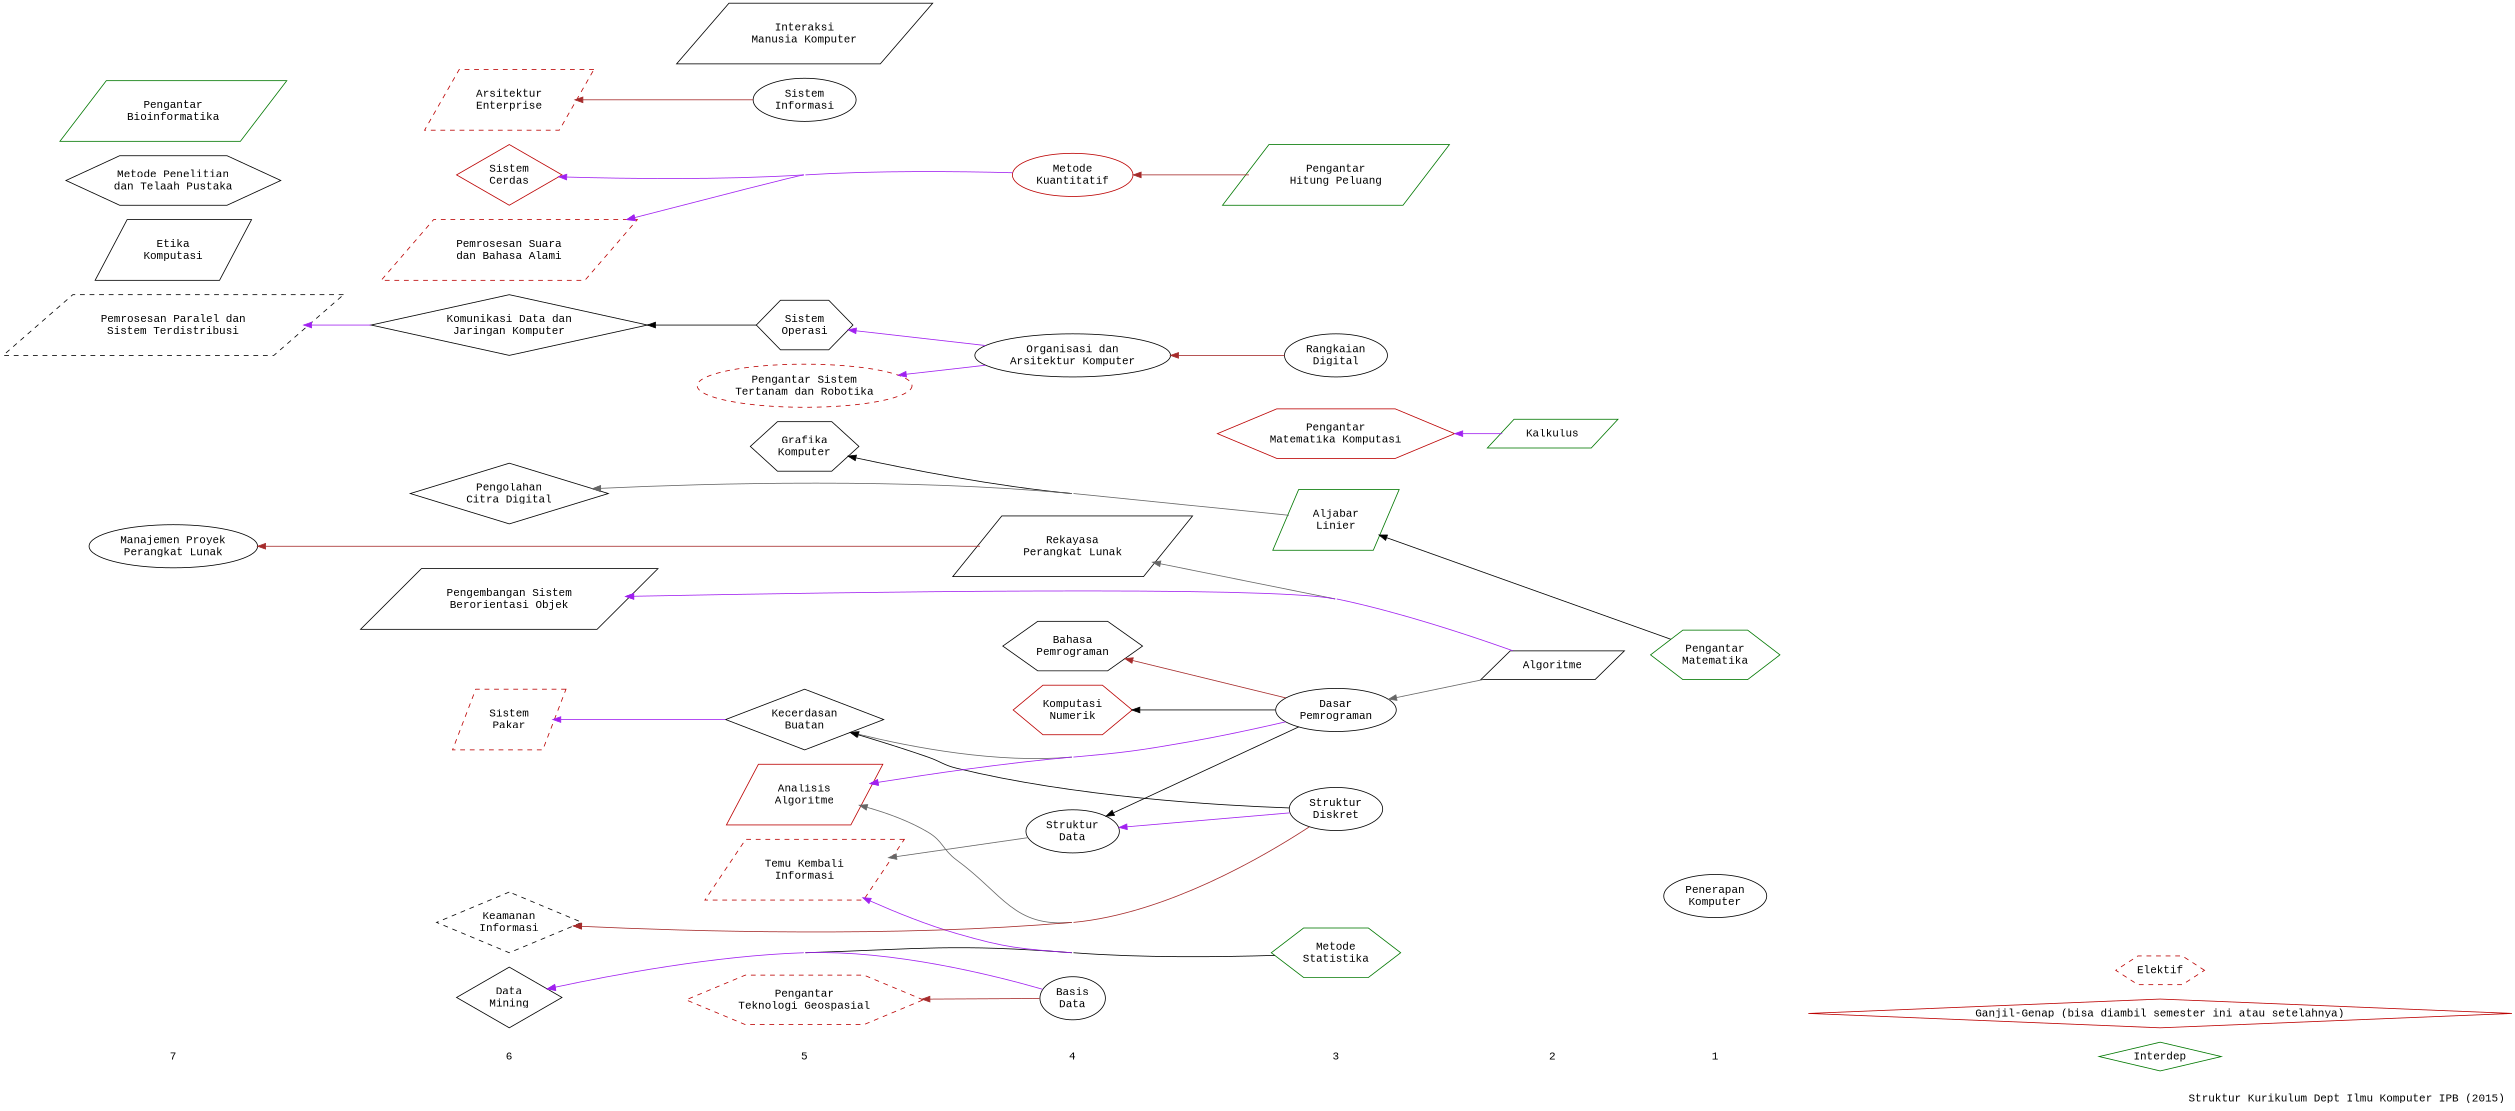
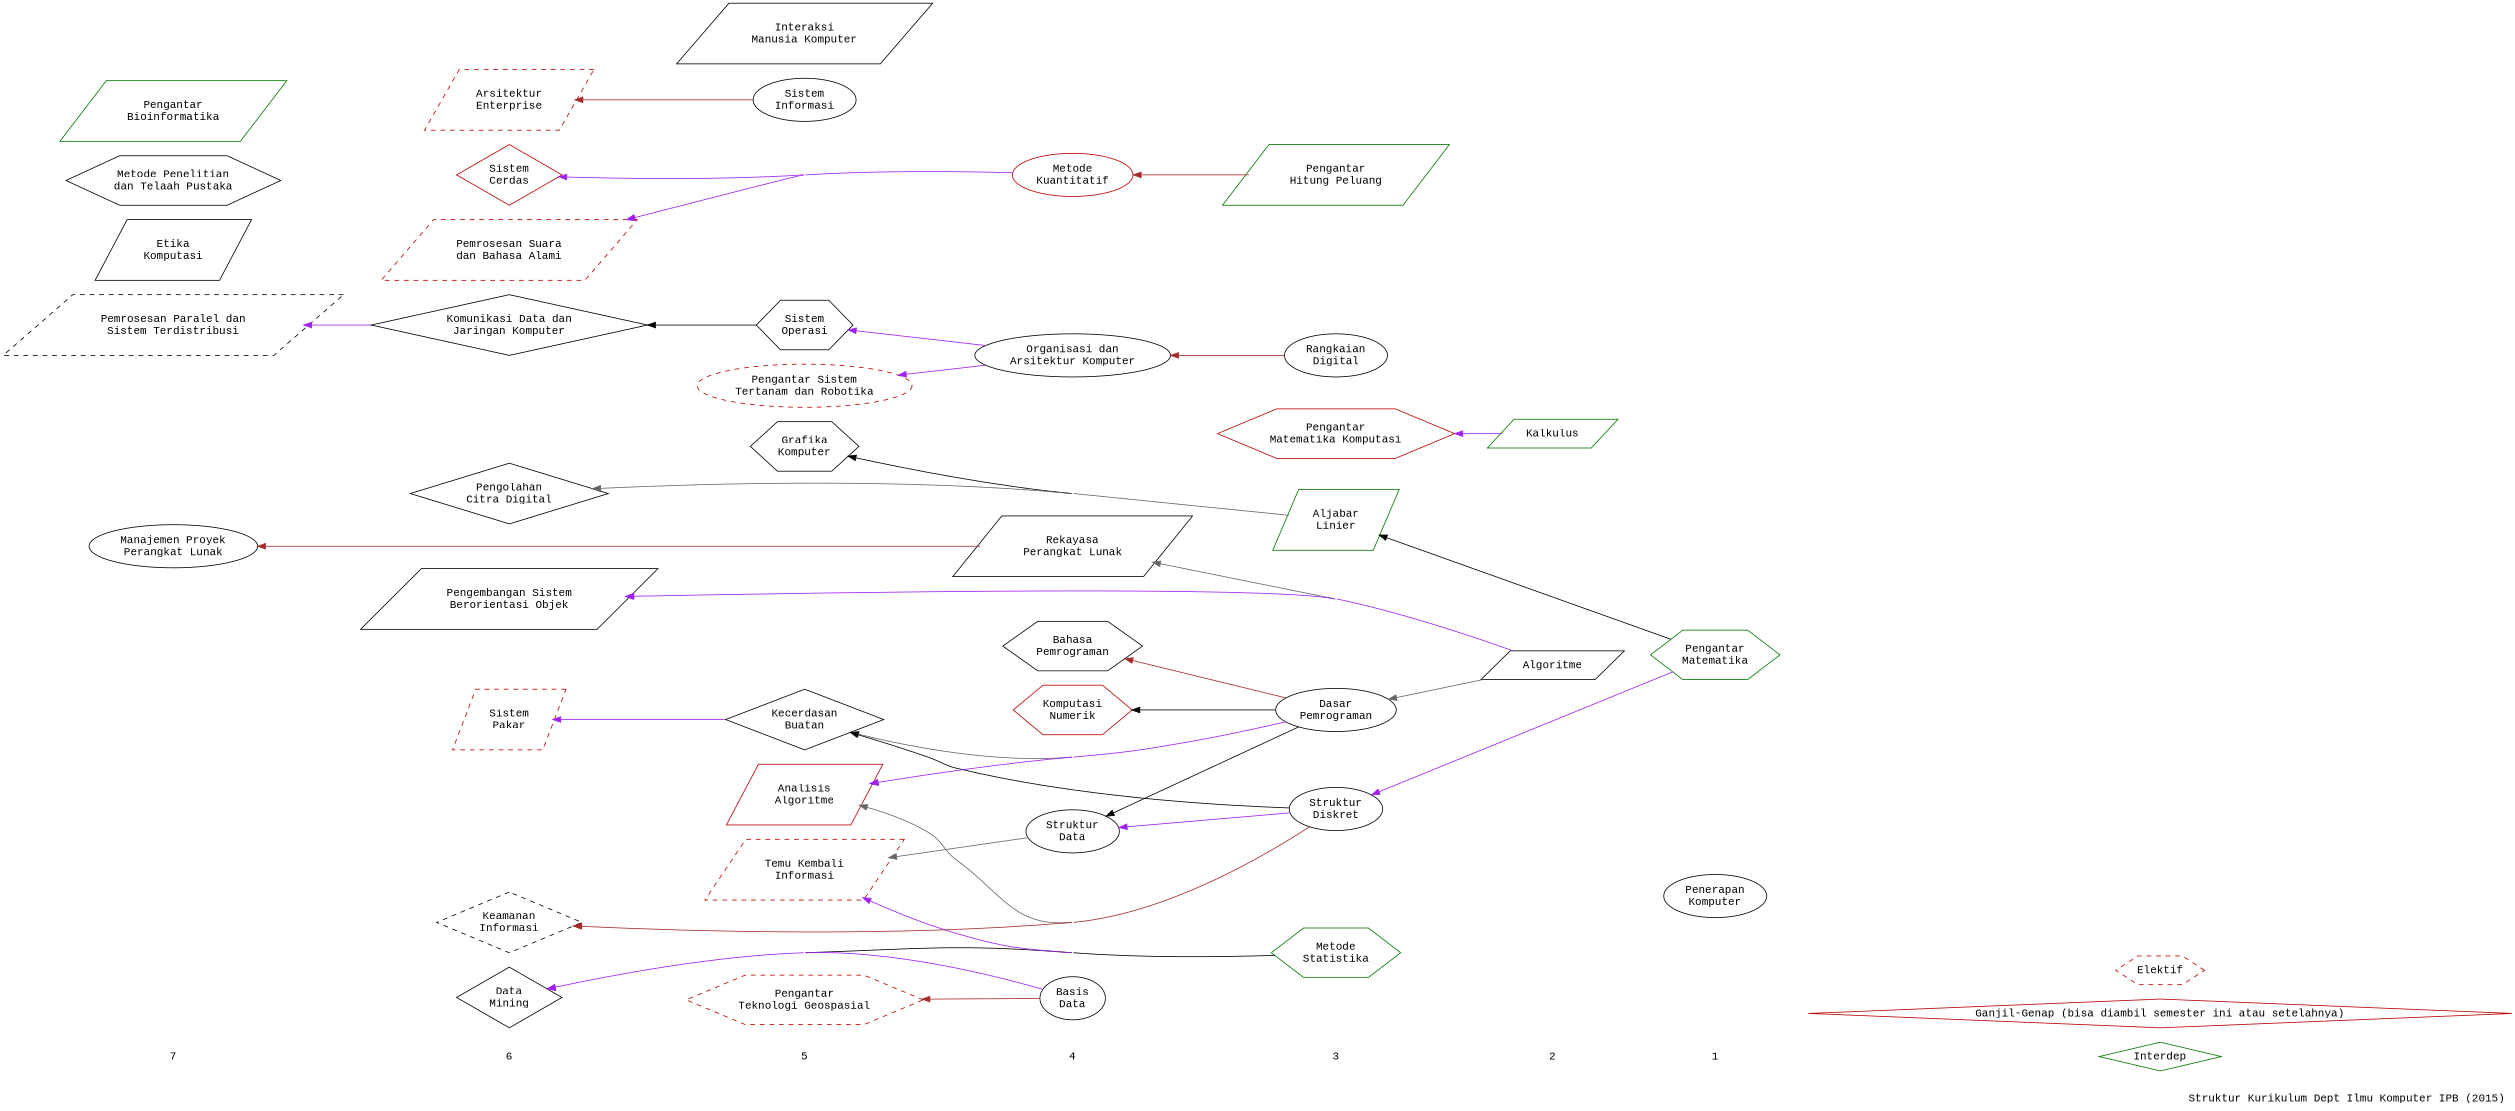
none -> (1526, 732)
